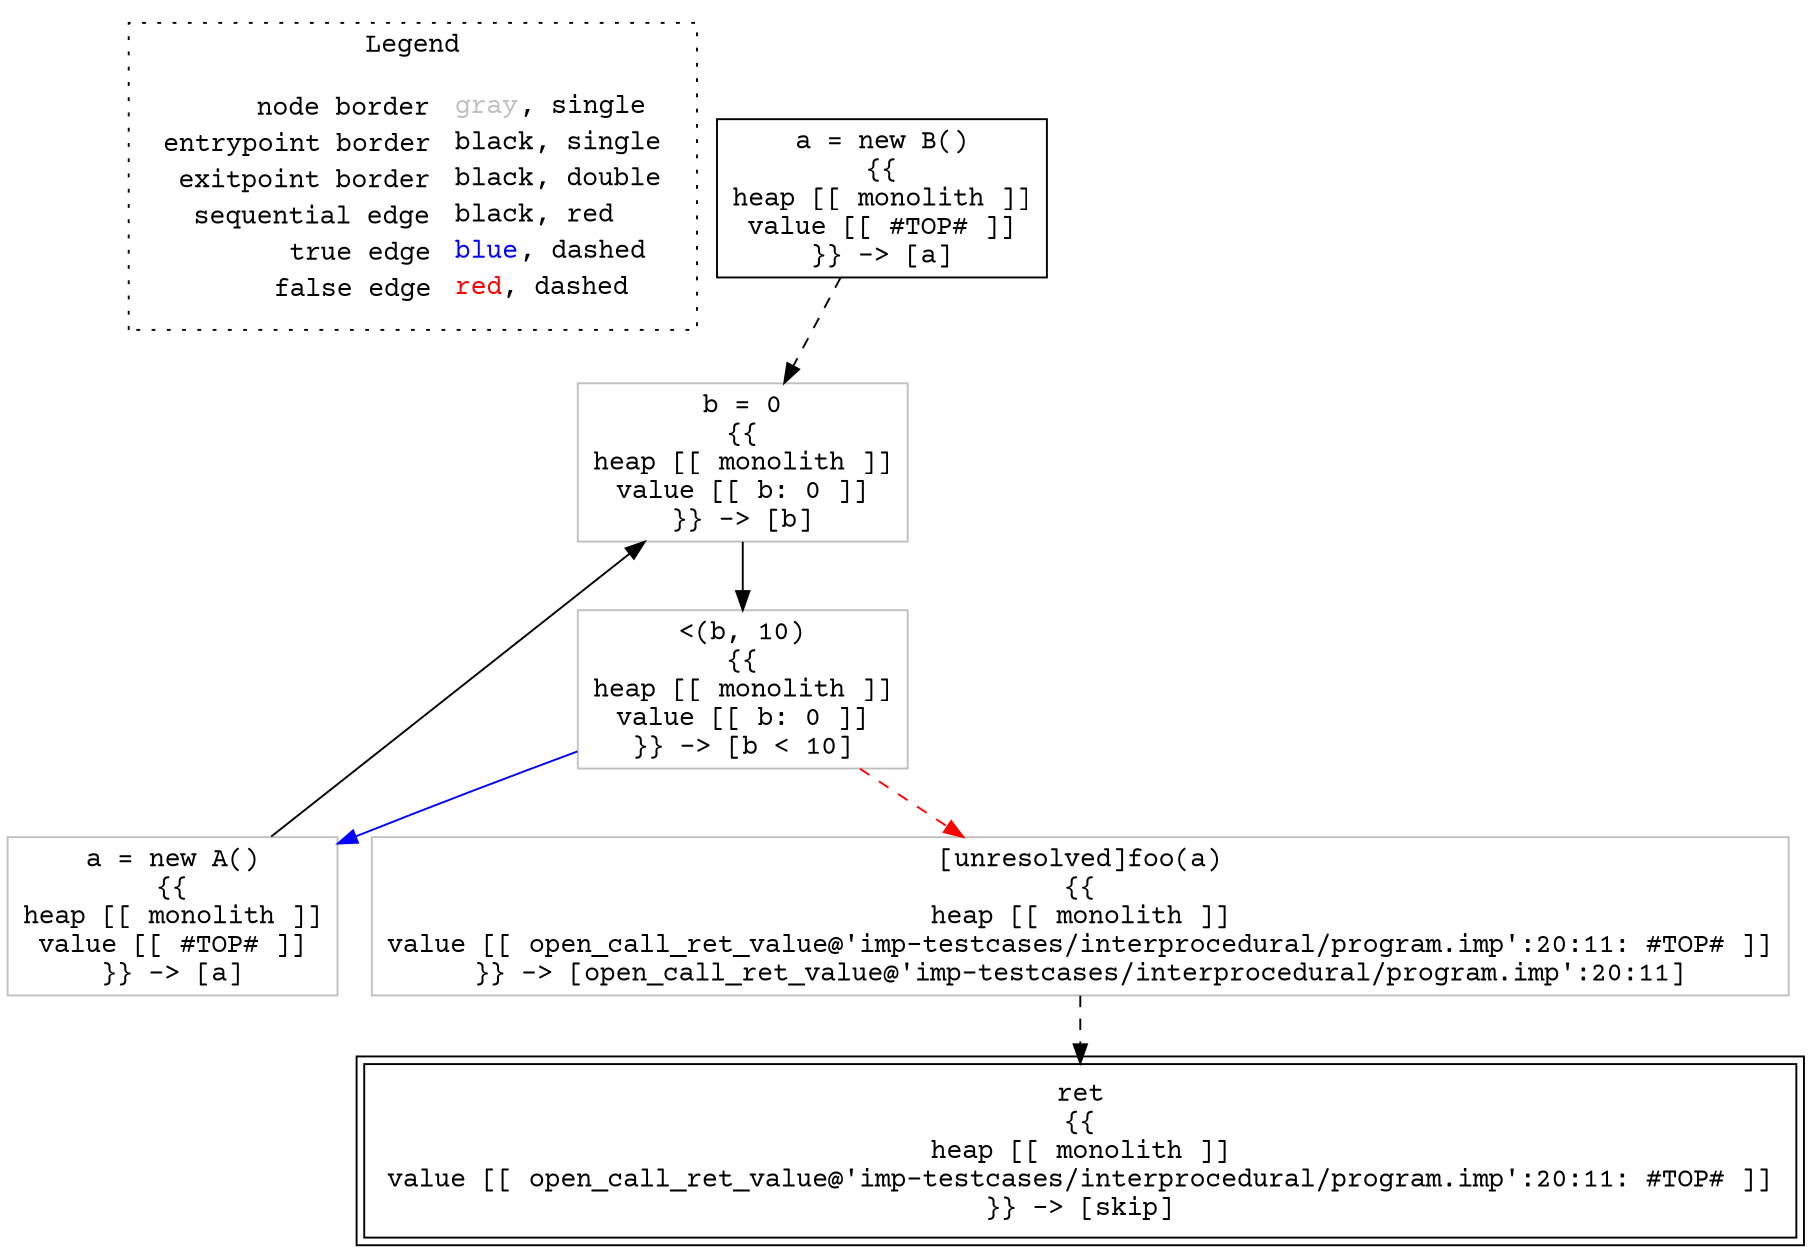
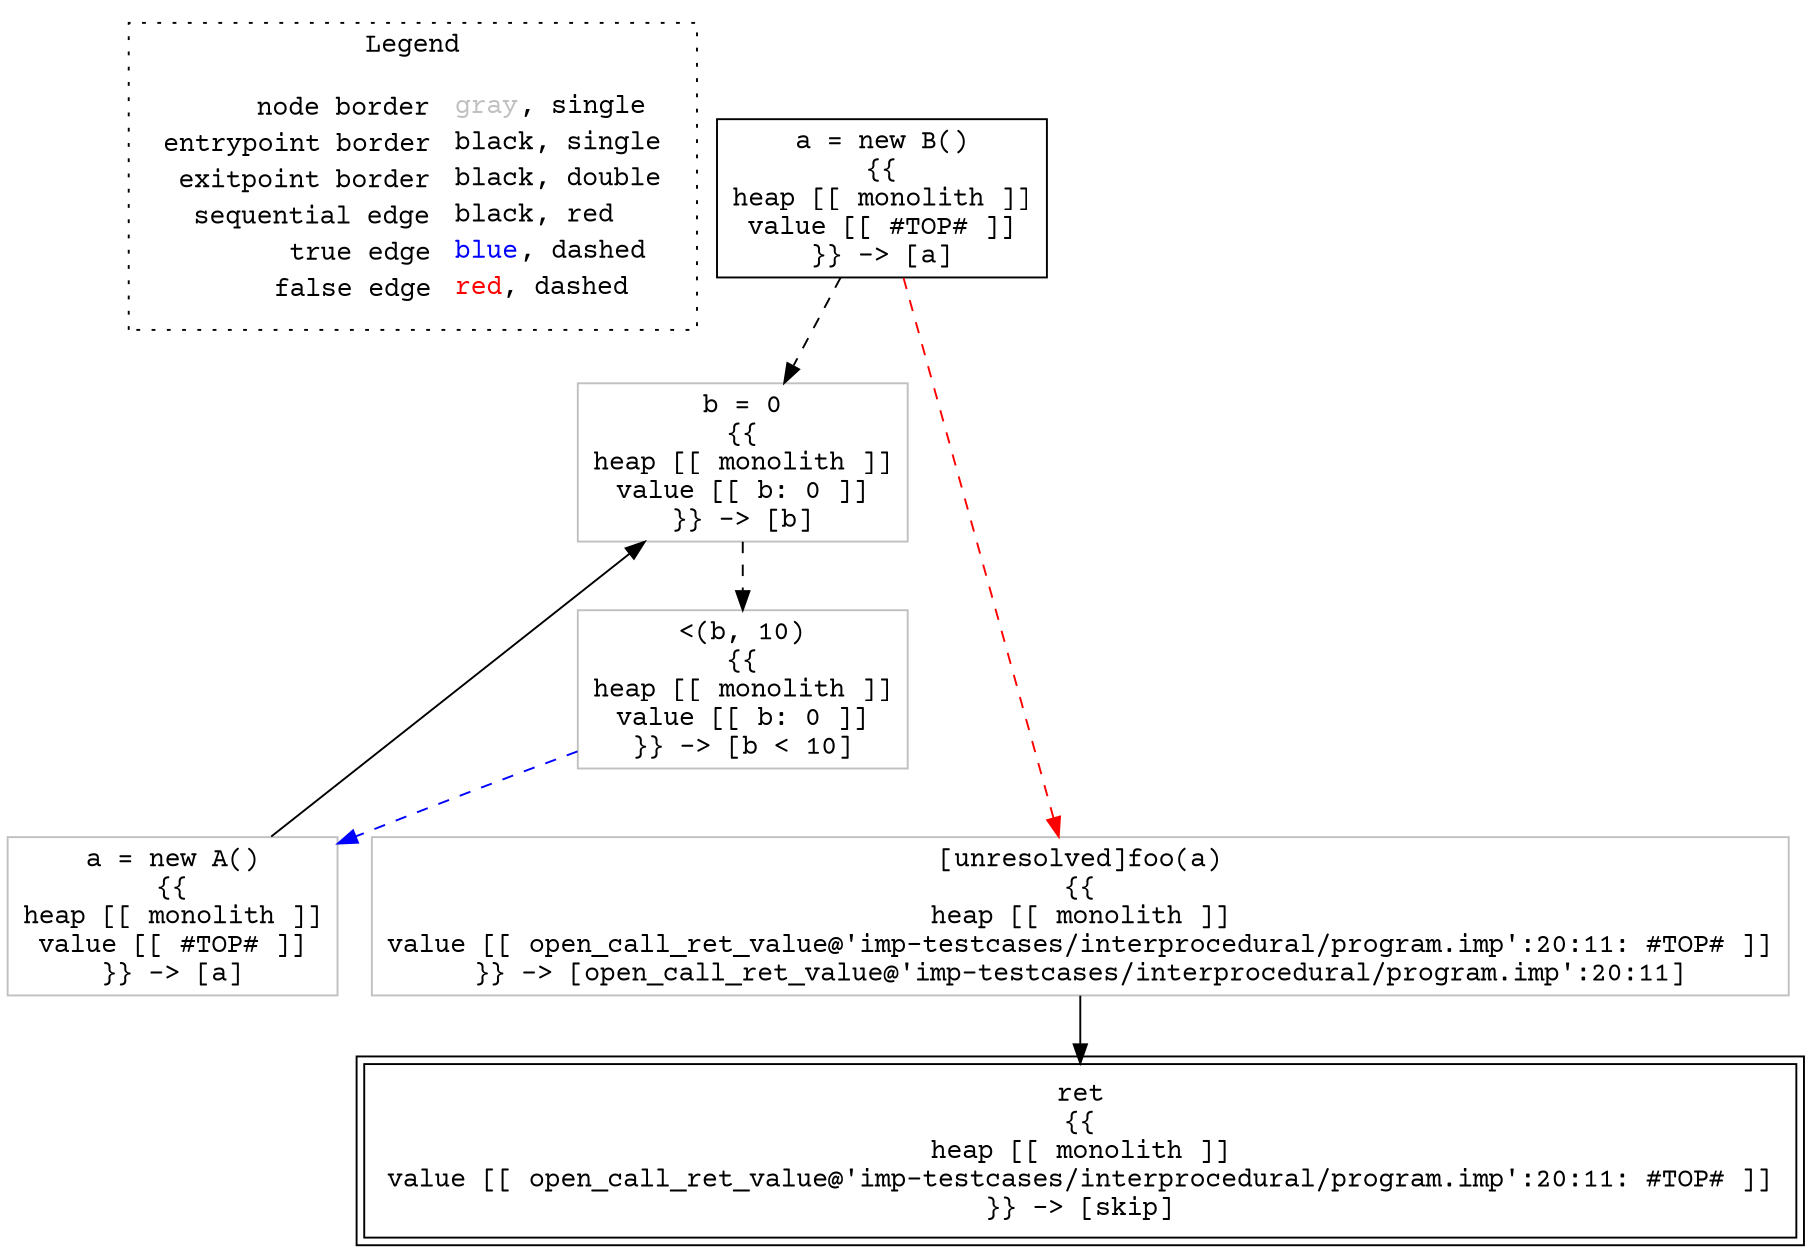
(743, 566) -> (743, 566)
(466, 793) -> (466, 793)
(903, 797) -> (979, 548)
(1080, 1020) -> (1080, 1020)
